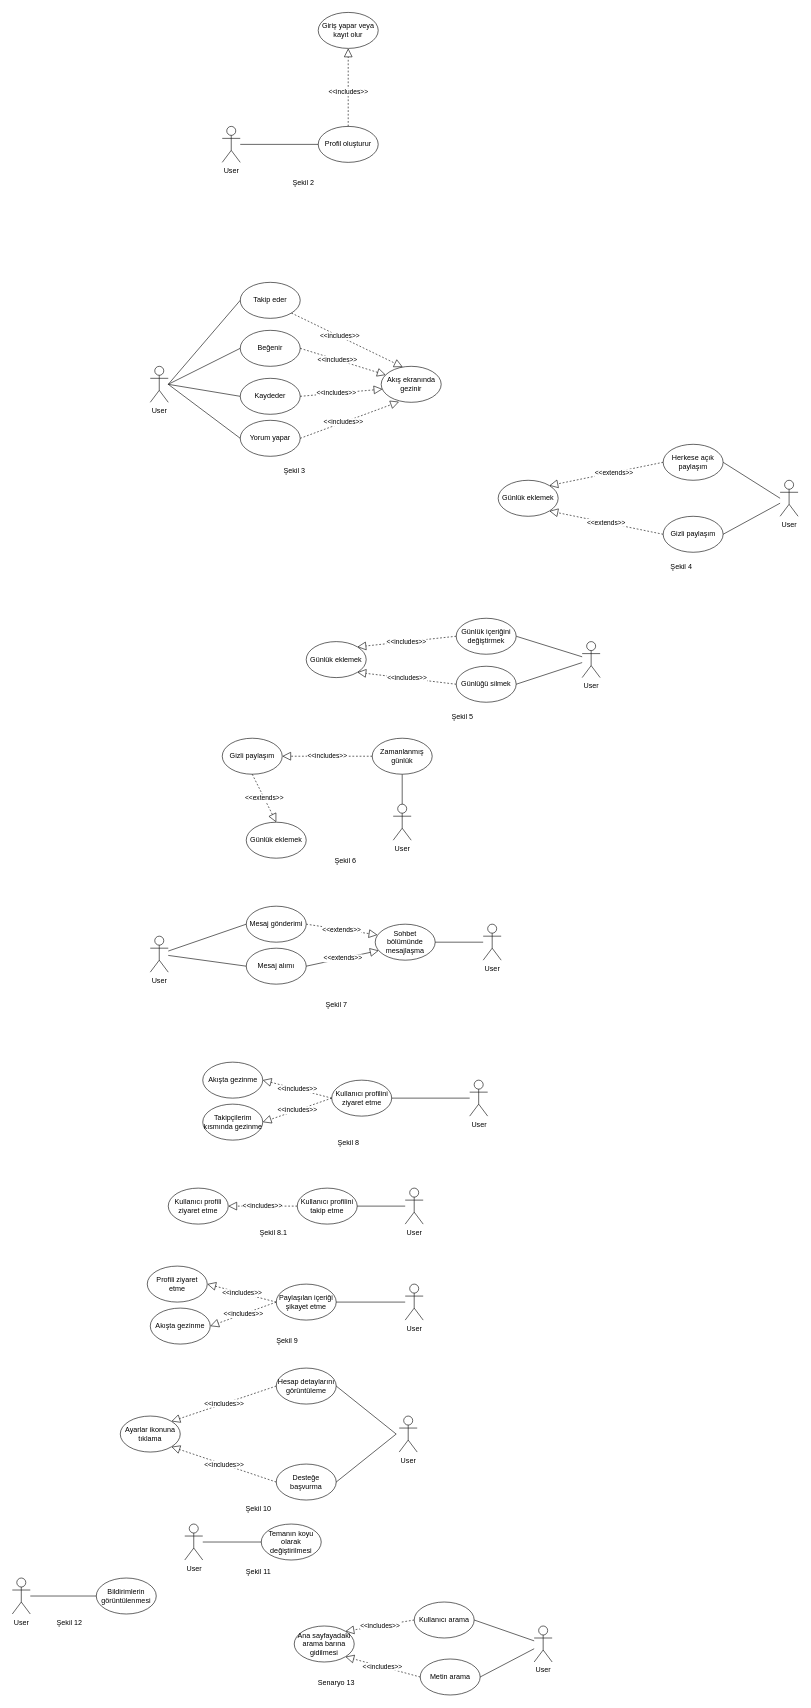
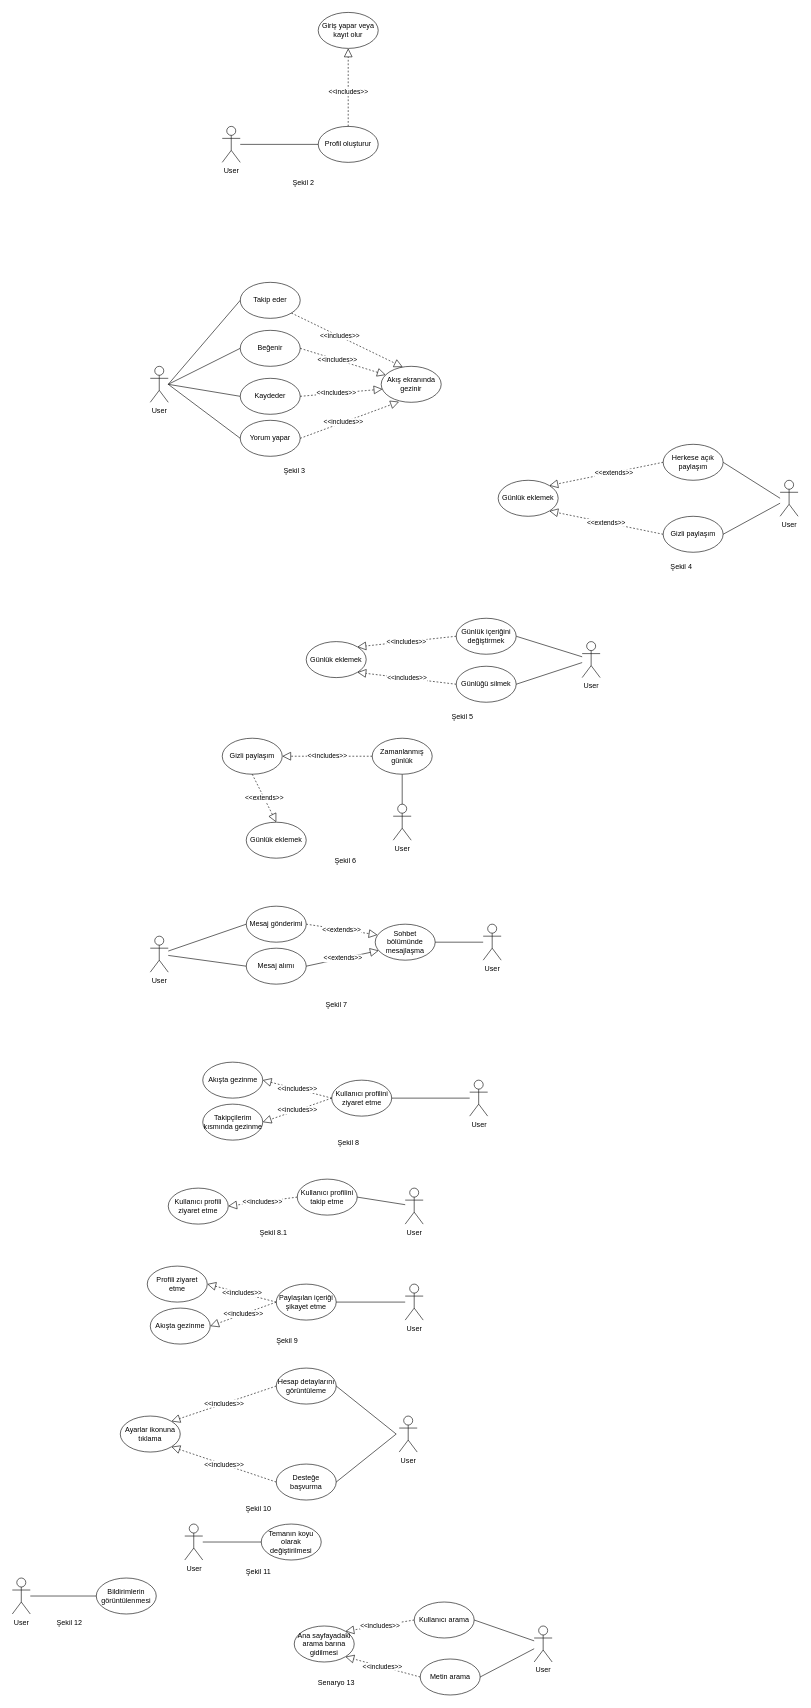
(327, 1206) -> (327, 1197)
